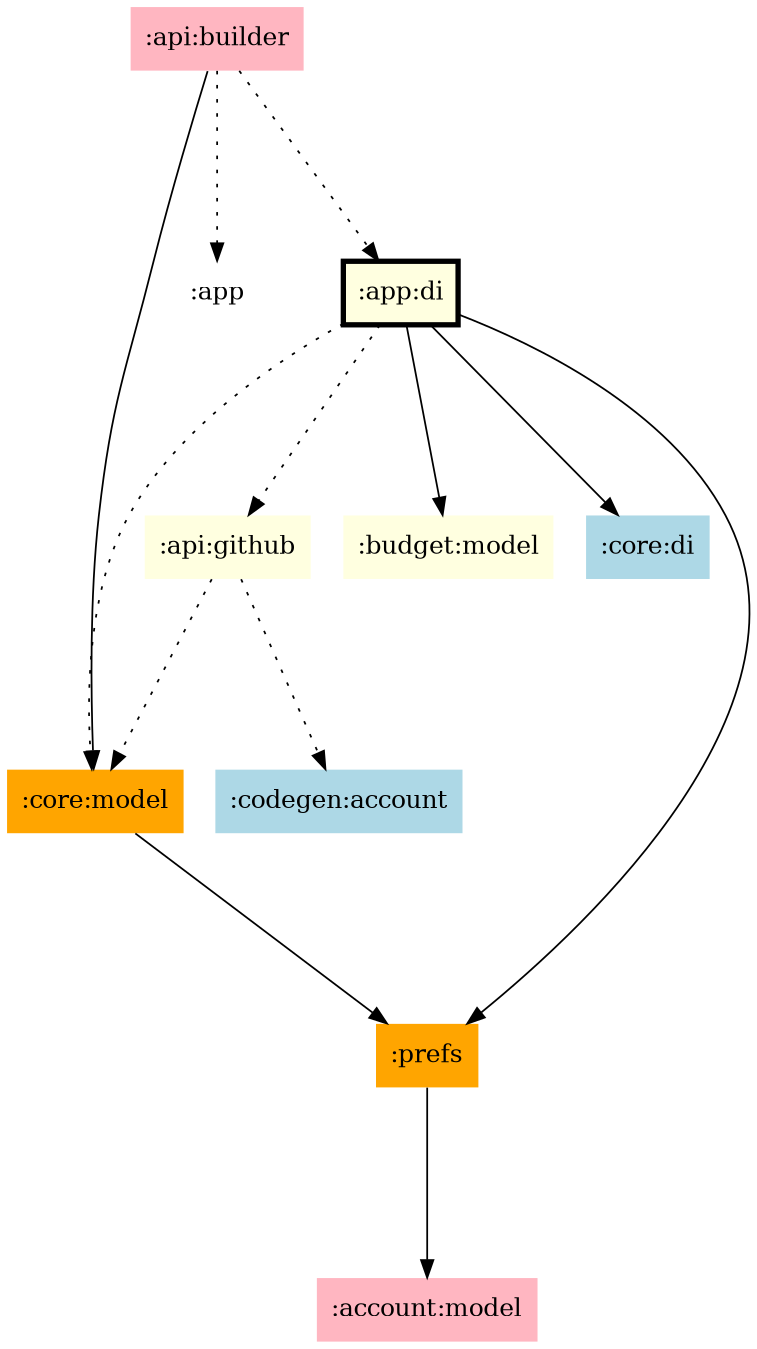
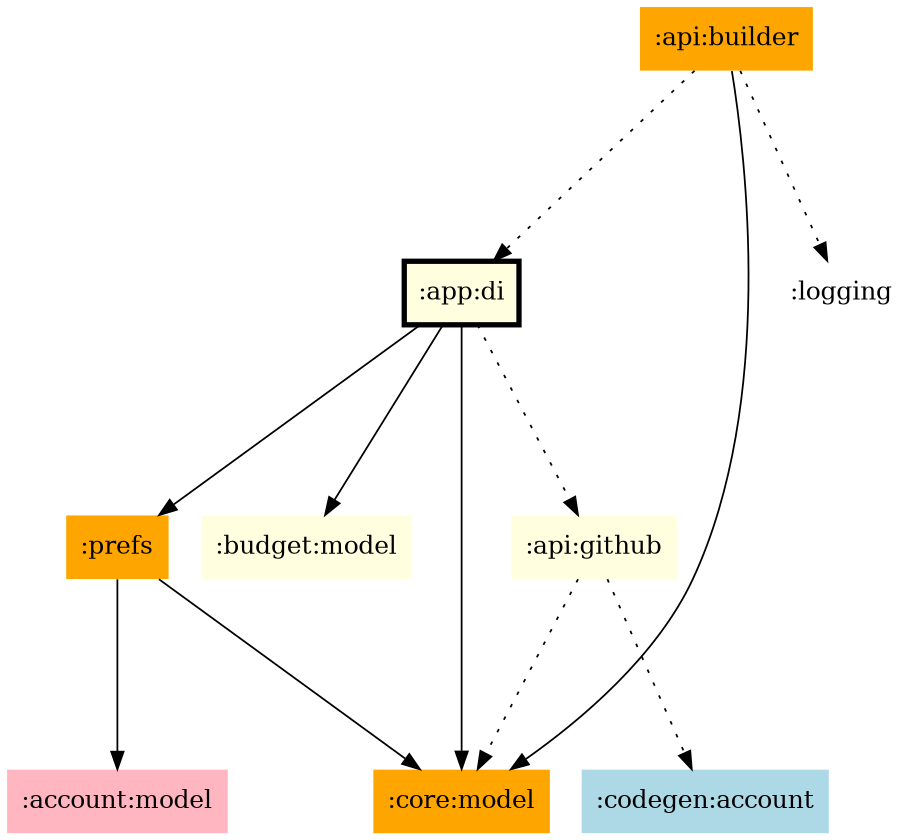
(217, 39) -> (726, 39)
(217, 293) -> (841, 293)
(142, 495) -> (462, 538)
(648, 547) -> none
(254, 923) -> (282, 669)
